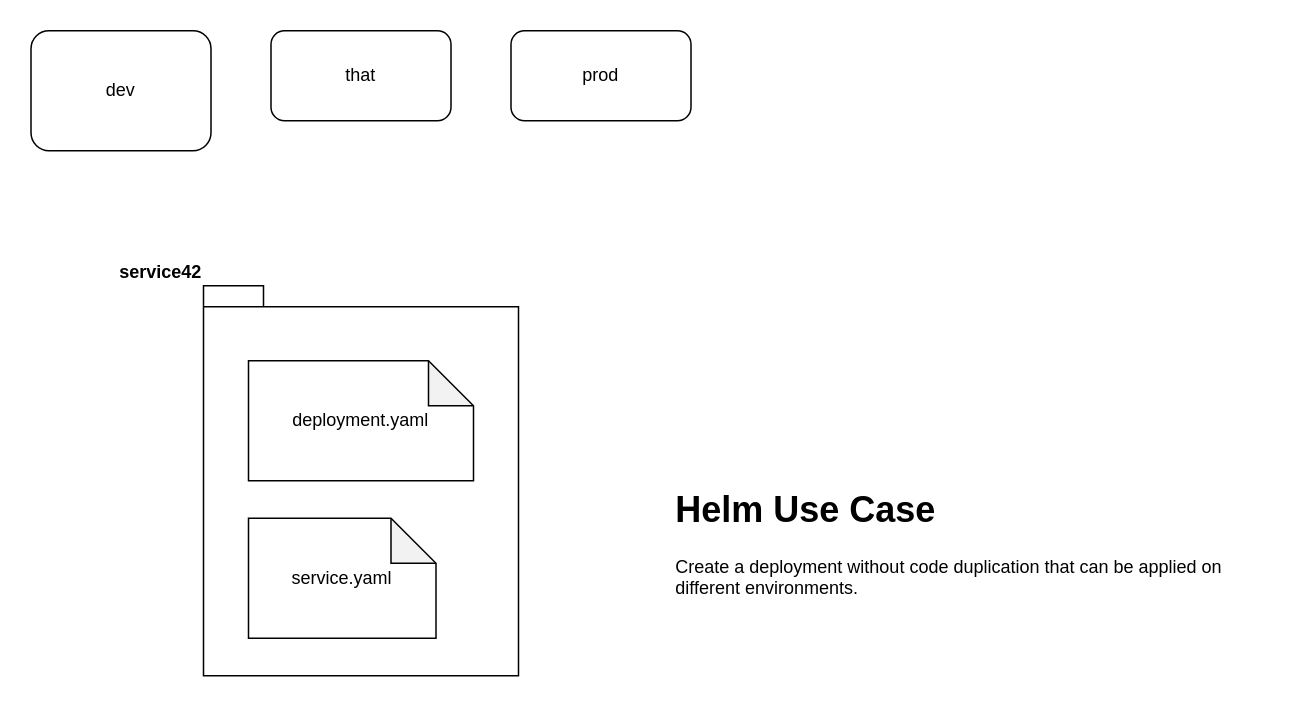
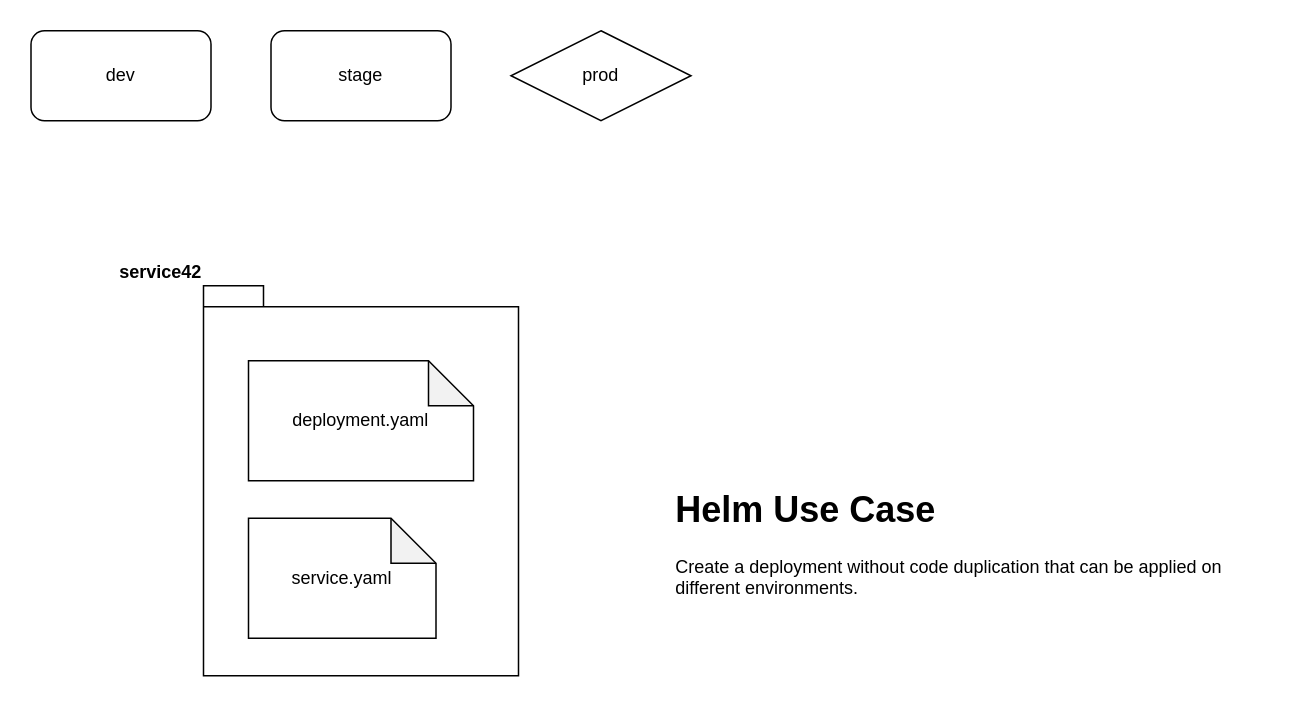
(361, 76) -> (361, 76)
(601, 76) -> (601, 76)
(121, 91) -> (121, 76)
